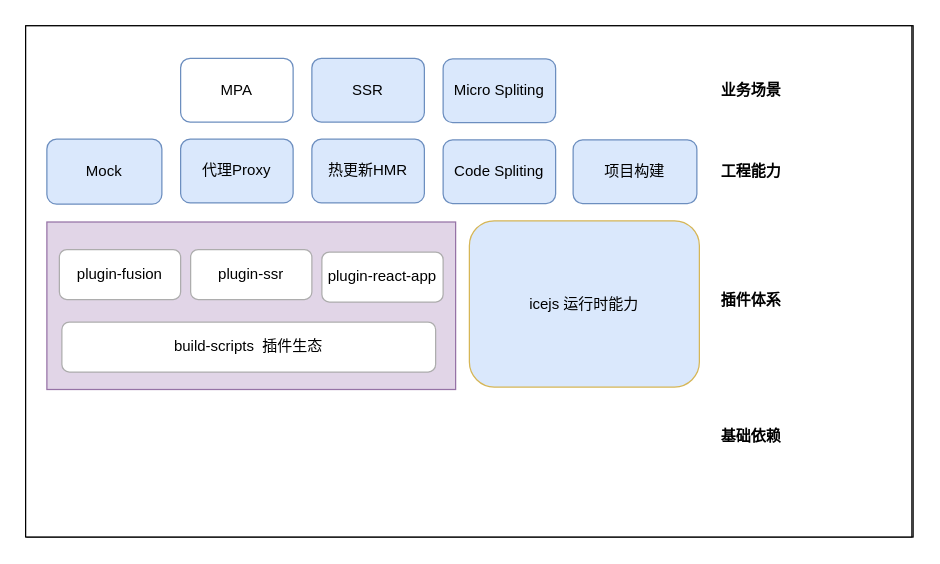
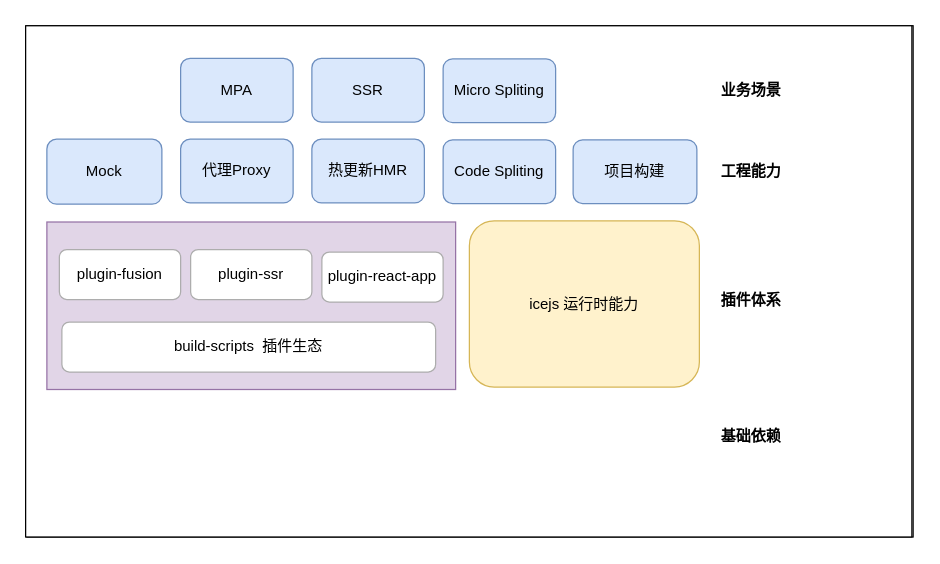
(237, 90) -> (237, 90)
(584, 304) -> (584, 304)
